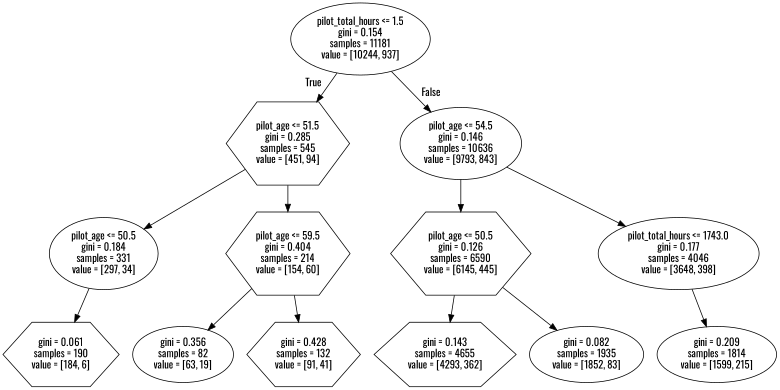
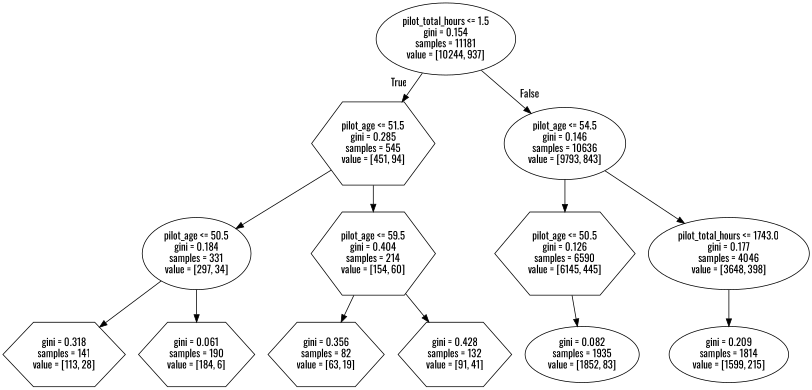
none -> (64, 354)
(183, 354) -> (326, 354)
(445, 354) -> none
